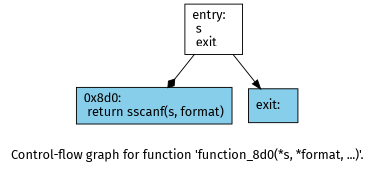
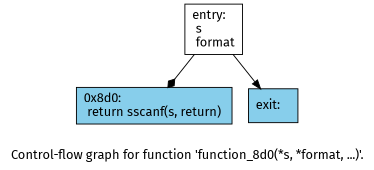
(205, 43) -> (214, 43)
(154, 112) -> (153, 112)
